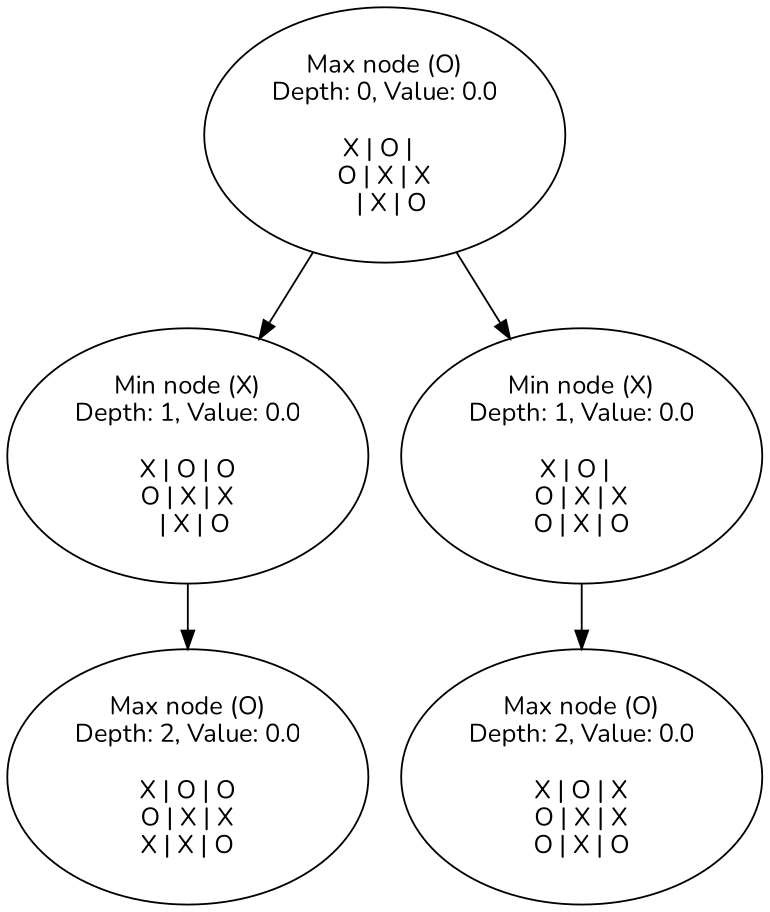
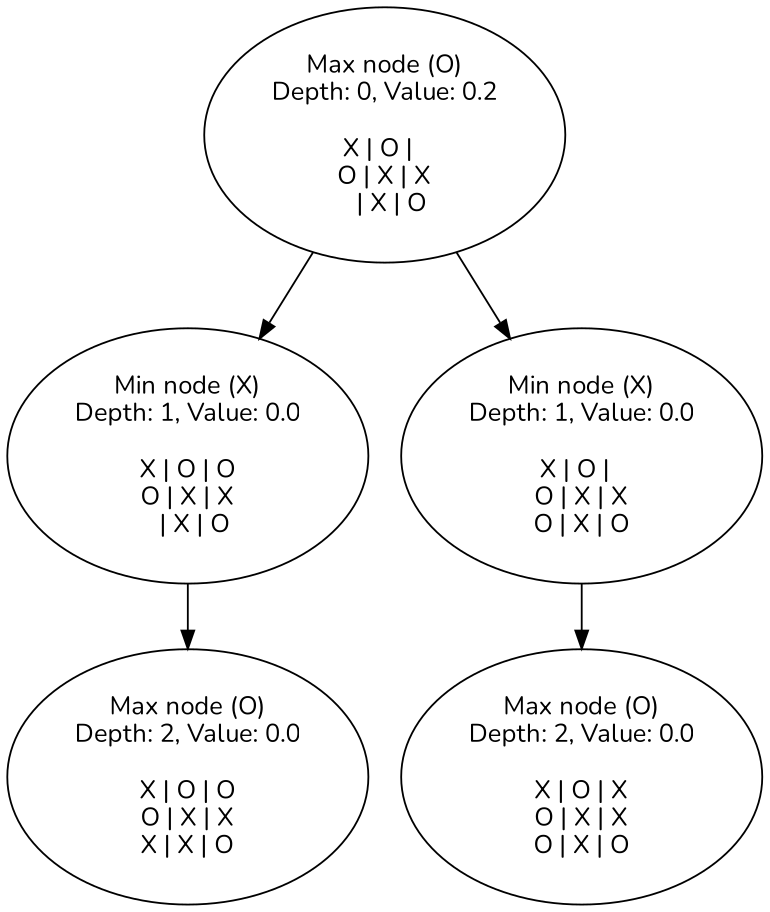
(385, 135) -> (385, 135)
